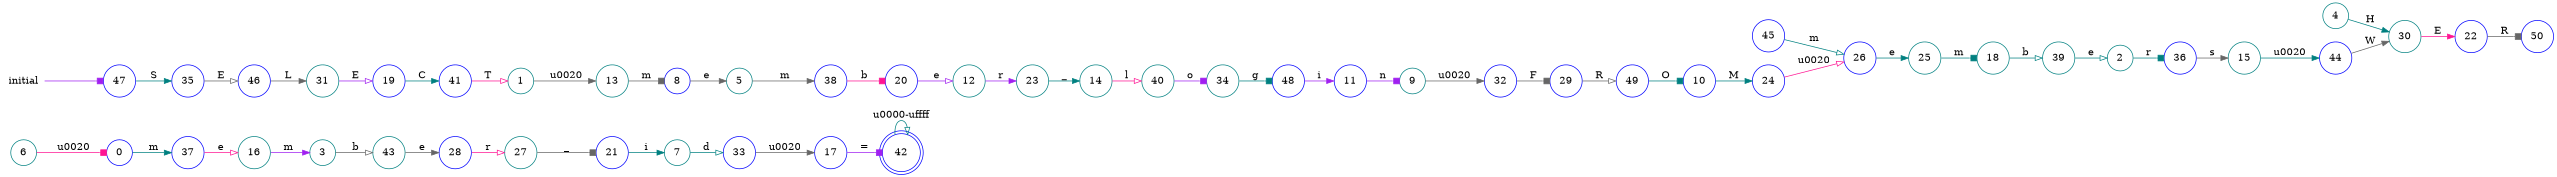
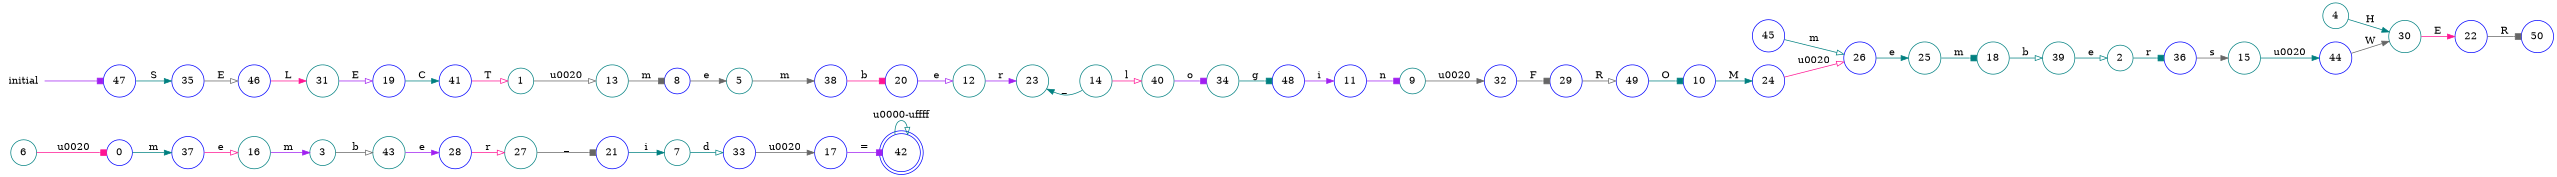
(285, 81) -> (285, 81)
(561, 81) -> (561, 81)
(1061, 81) -> (1068, 95)
(418, 153) -> (418, 153)
